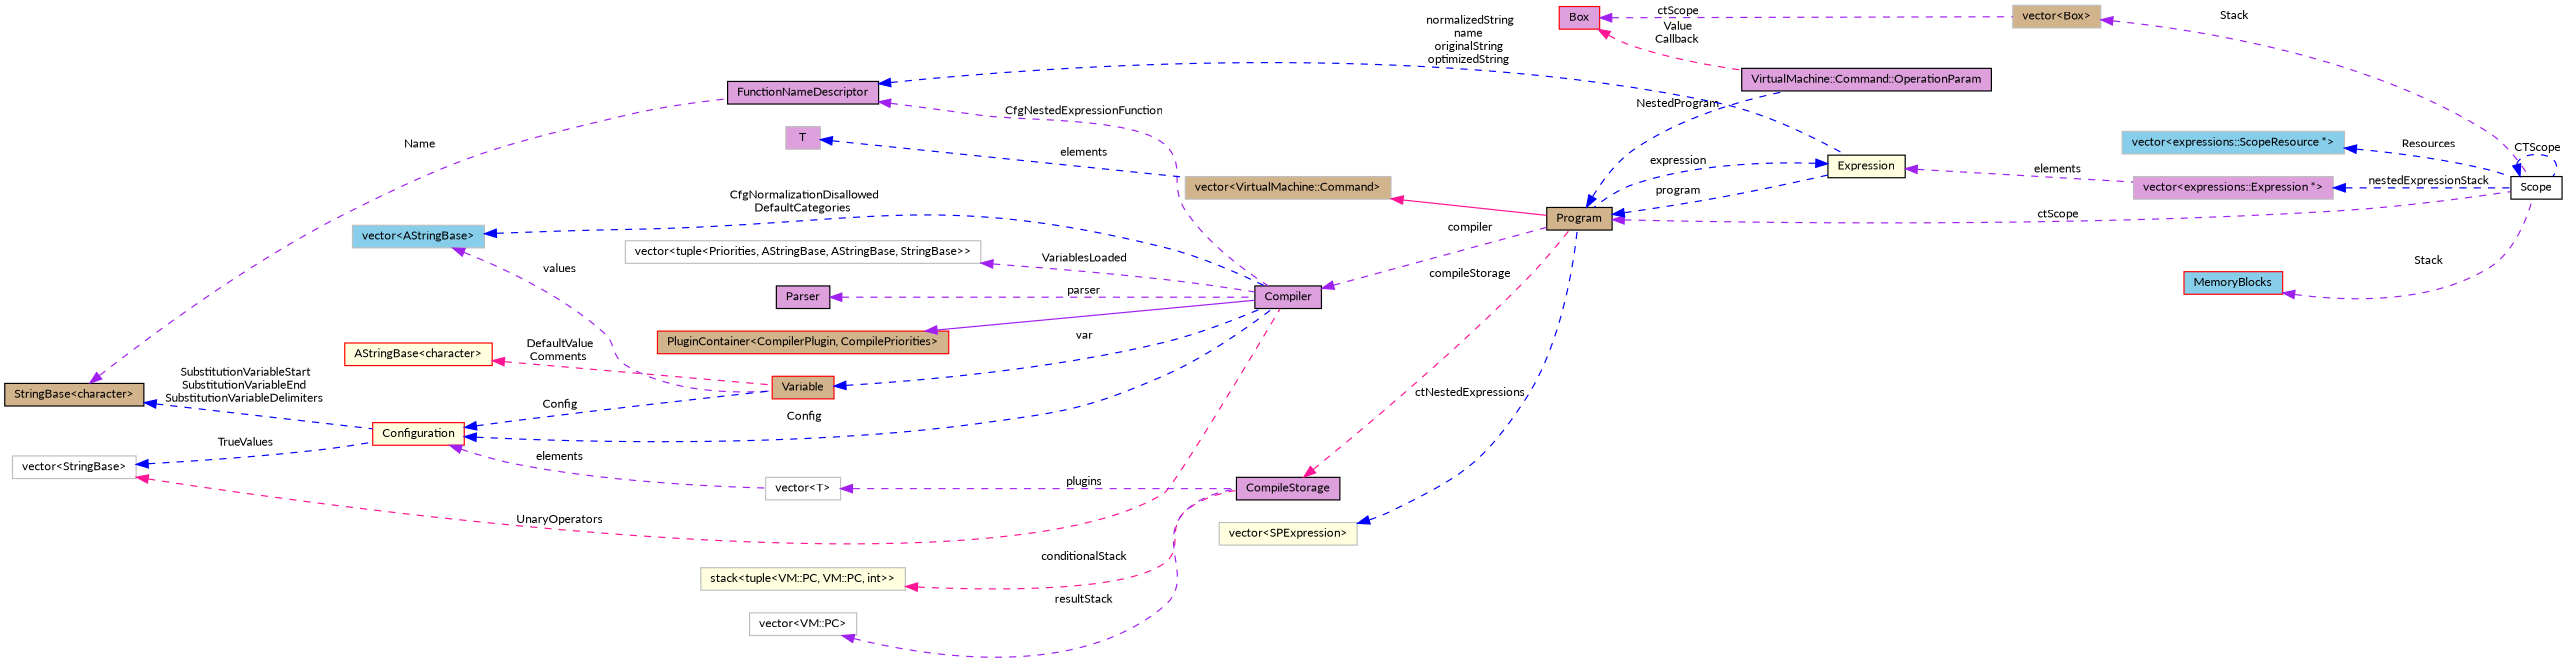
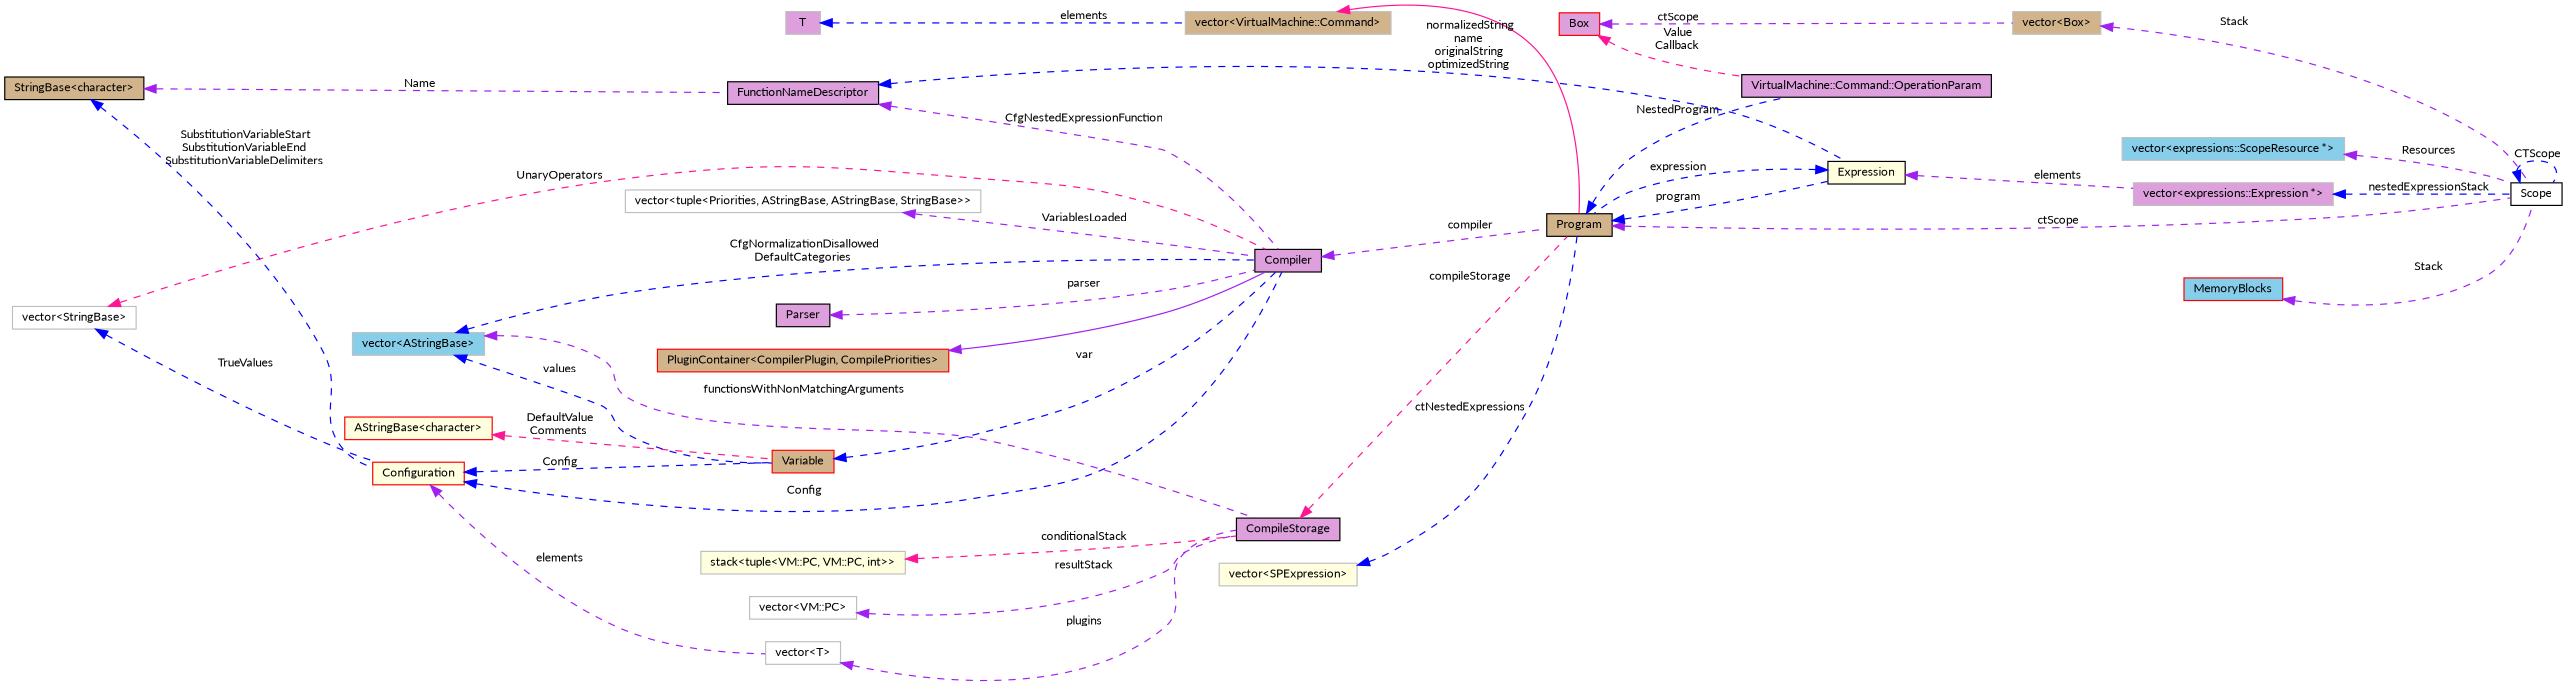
(2434, 159) -> (2434, 165)
(612, 344) -> (616, 423)
none -> (867, 430)
